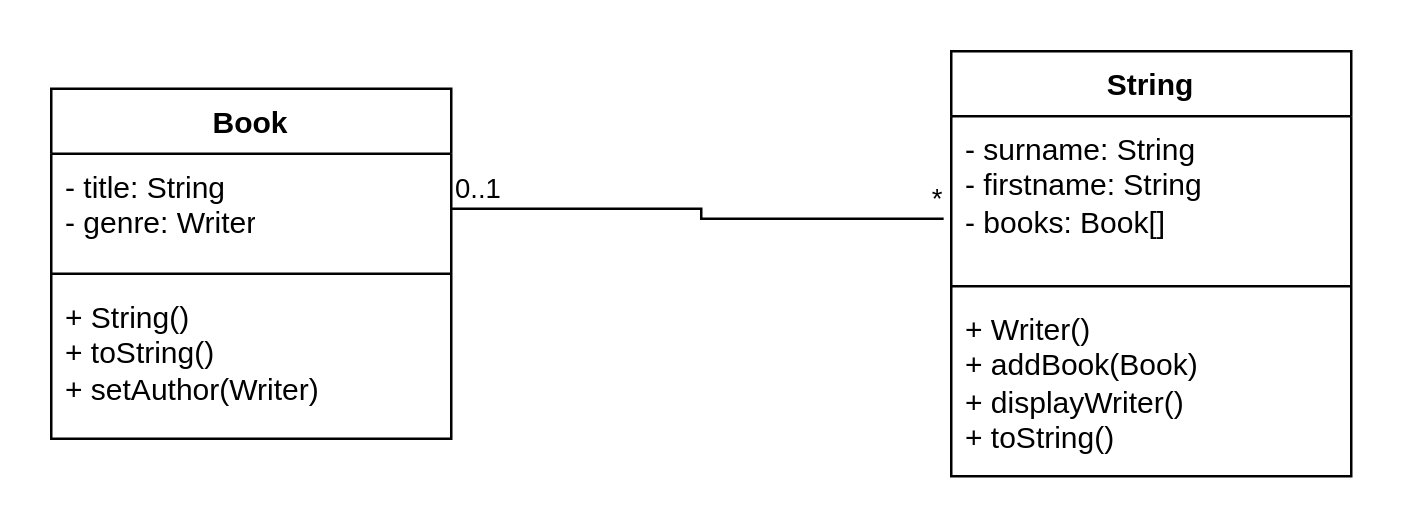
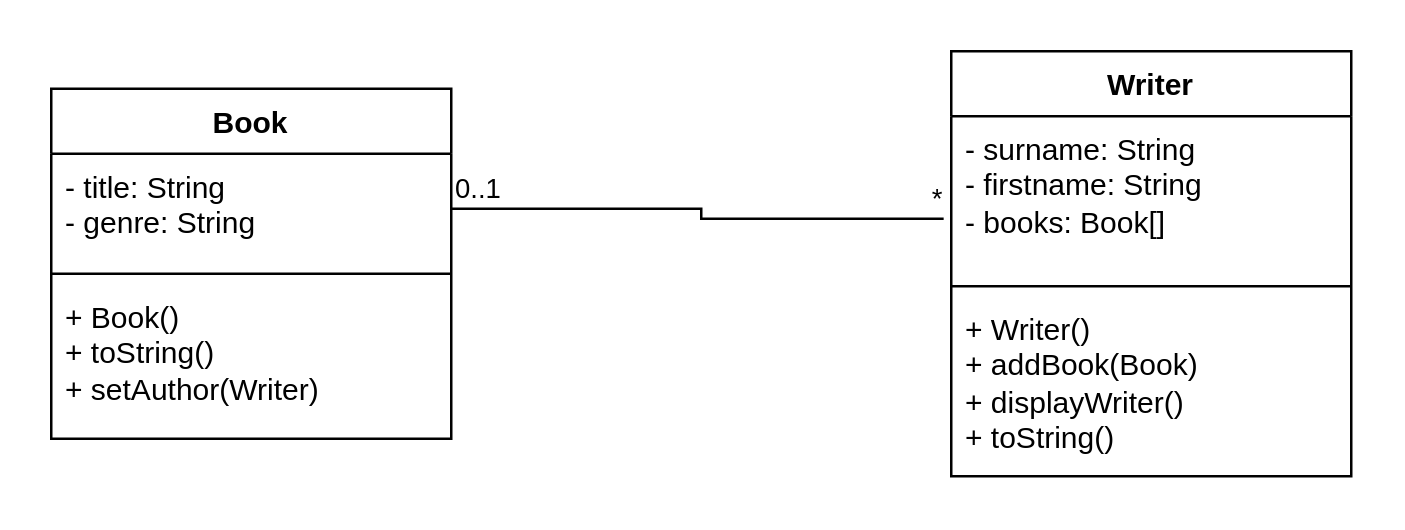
(1151, 87) -> (1151, 87)
(177, 207) -> (177, 207)
(218, 355) -> (218, 355)
